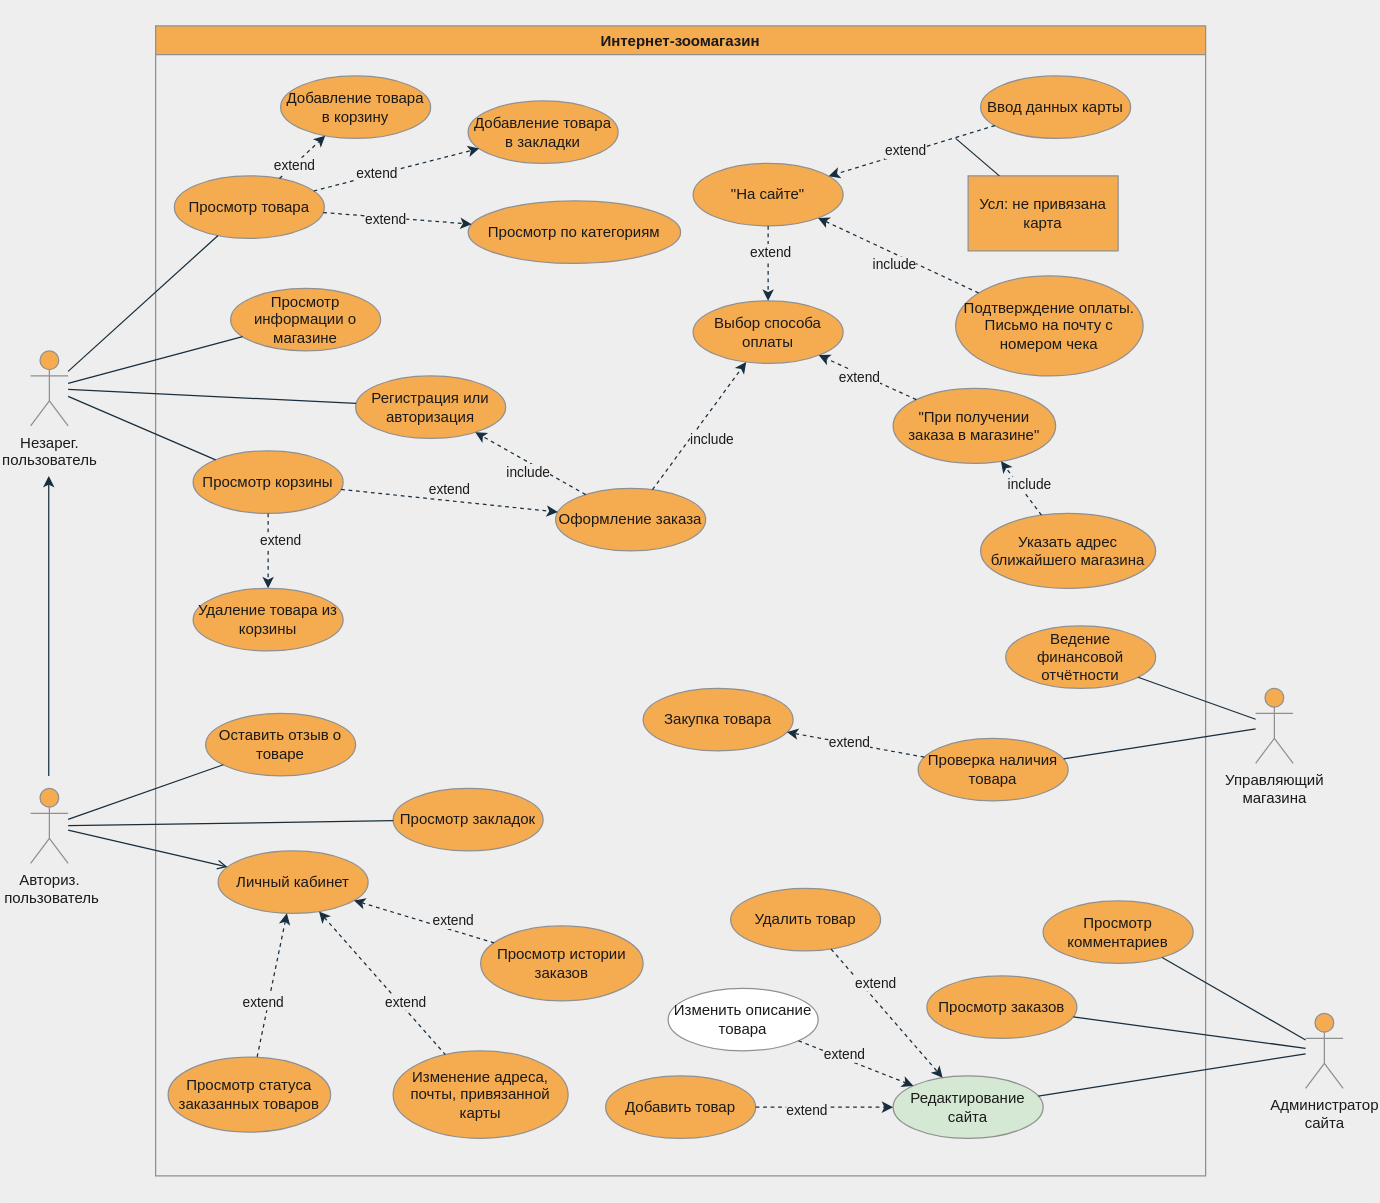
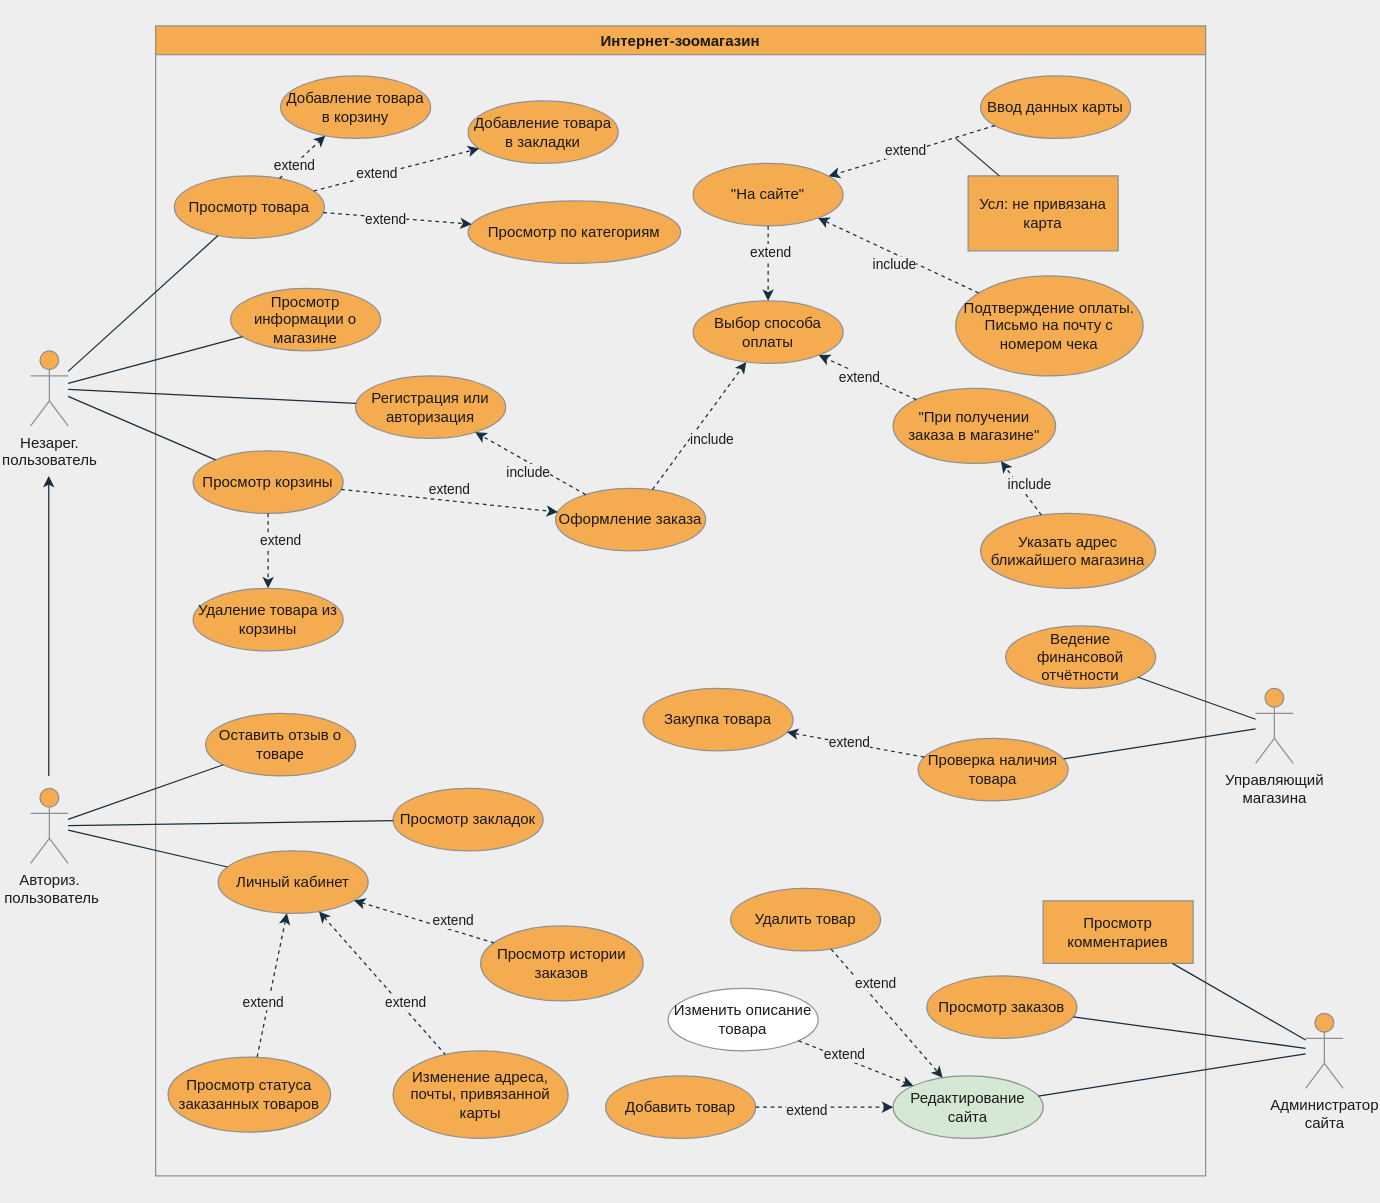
(221, 865) -> (222, 865)
(1118, 932) -> (1118, 932)
